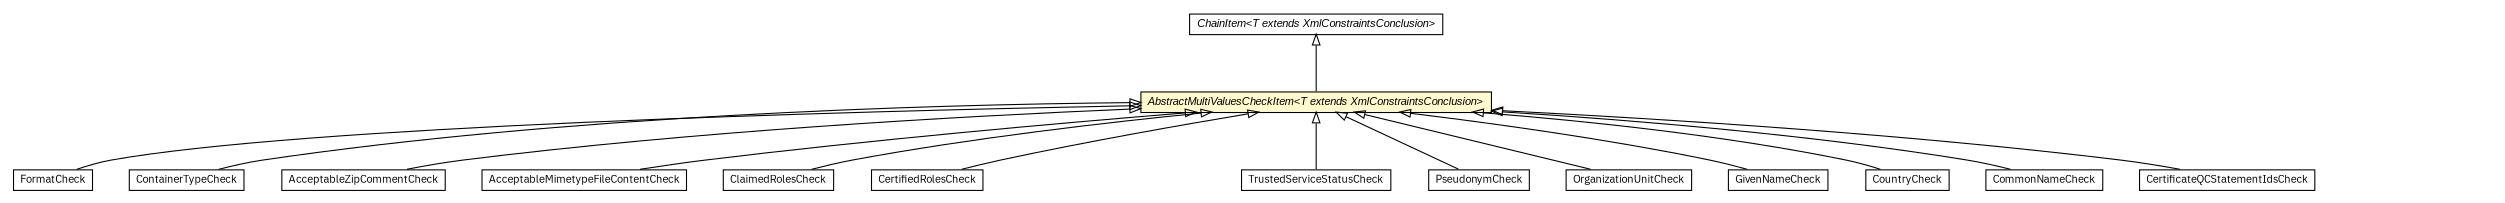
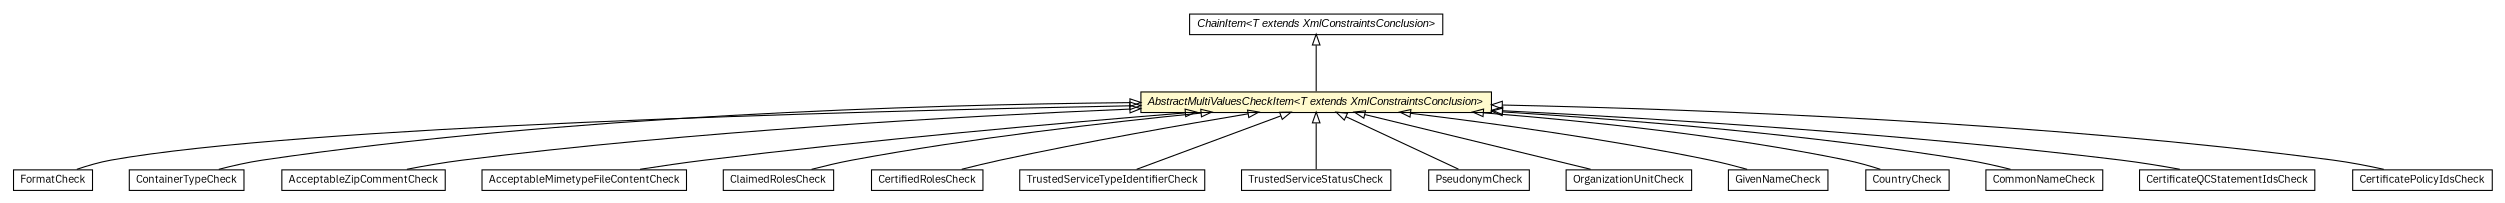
none -> (1112, 180)
none -> (2422, 180)
